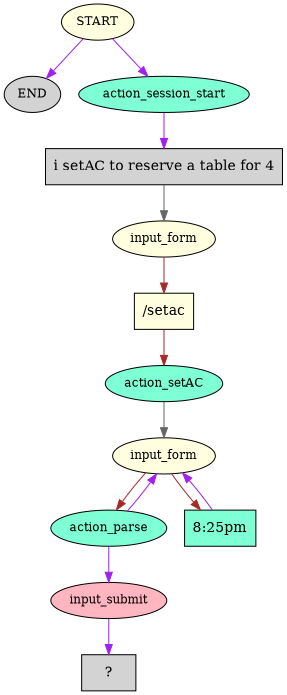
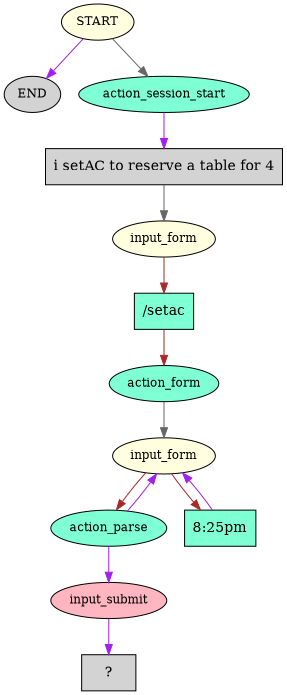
(127, 54) -> (127, 54)
(164, 311) -> (164, 311)
(164, 384) -> (164, 384)
